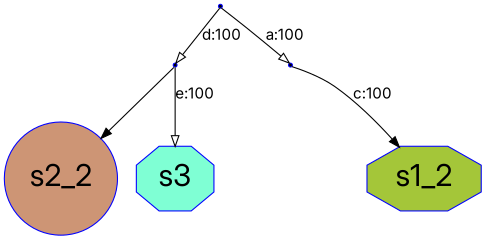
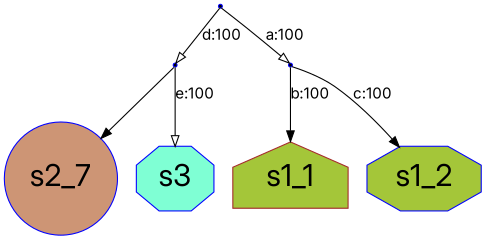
(61, 179) -> (61, 179)
none -> (290, 179)
